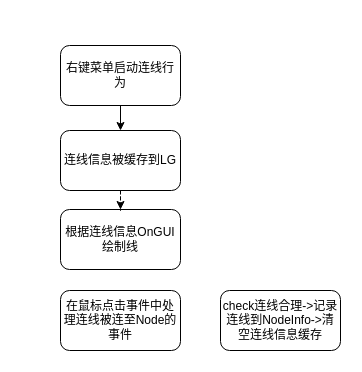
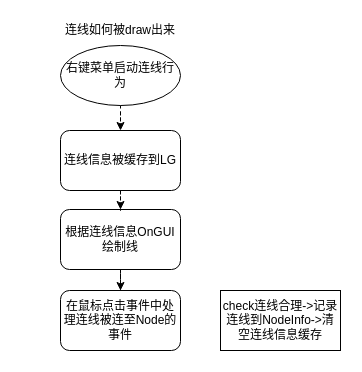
none -> (121, 31)
(121, 76) -> (121, 76)
(121, 122) -> (121, 122)
none -> (121, 284)
(281, 321) -> (281, 321)
